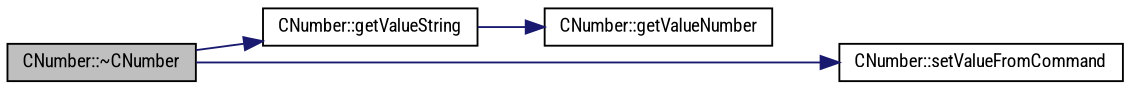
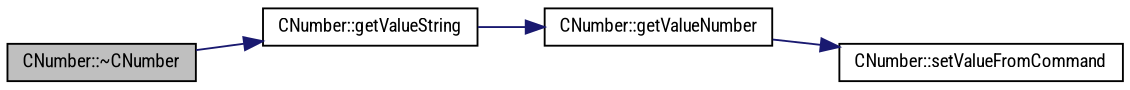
(508, 62) -> (797, 42)
